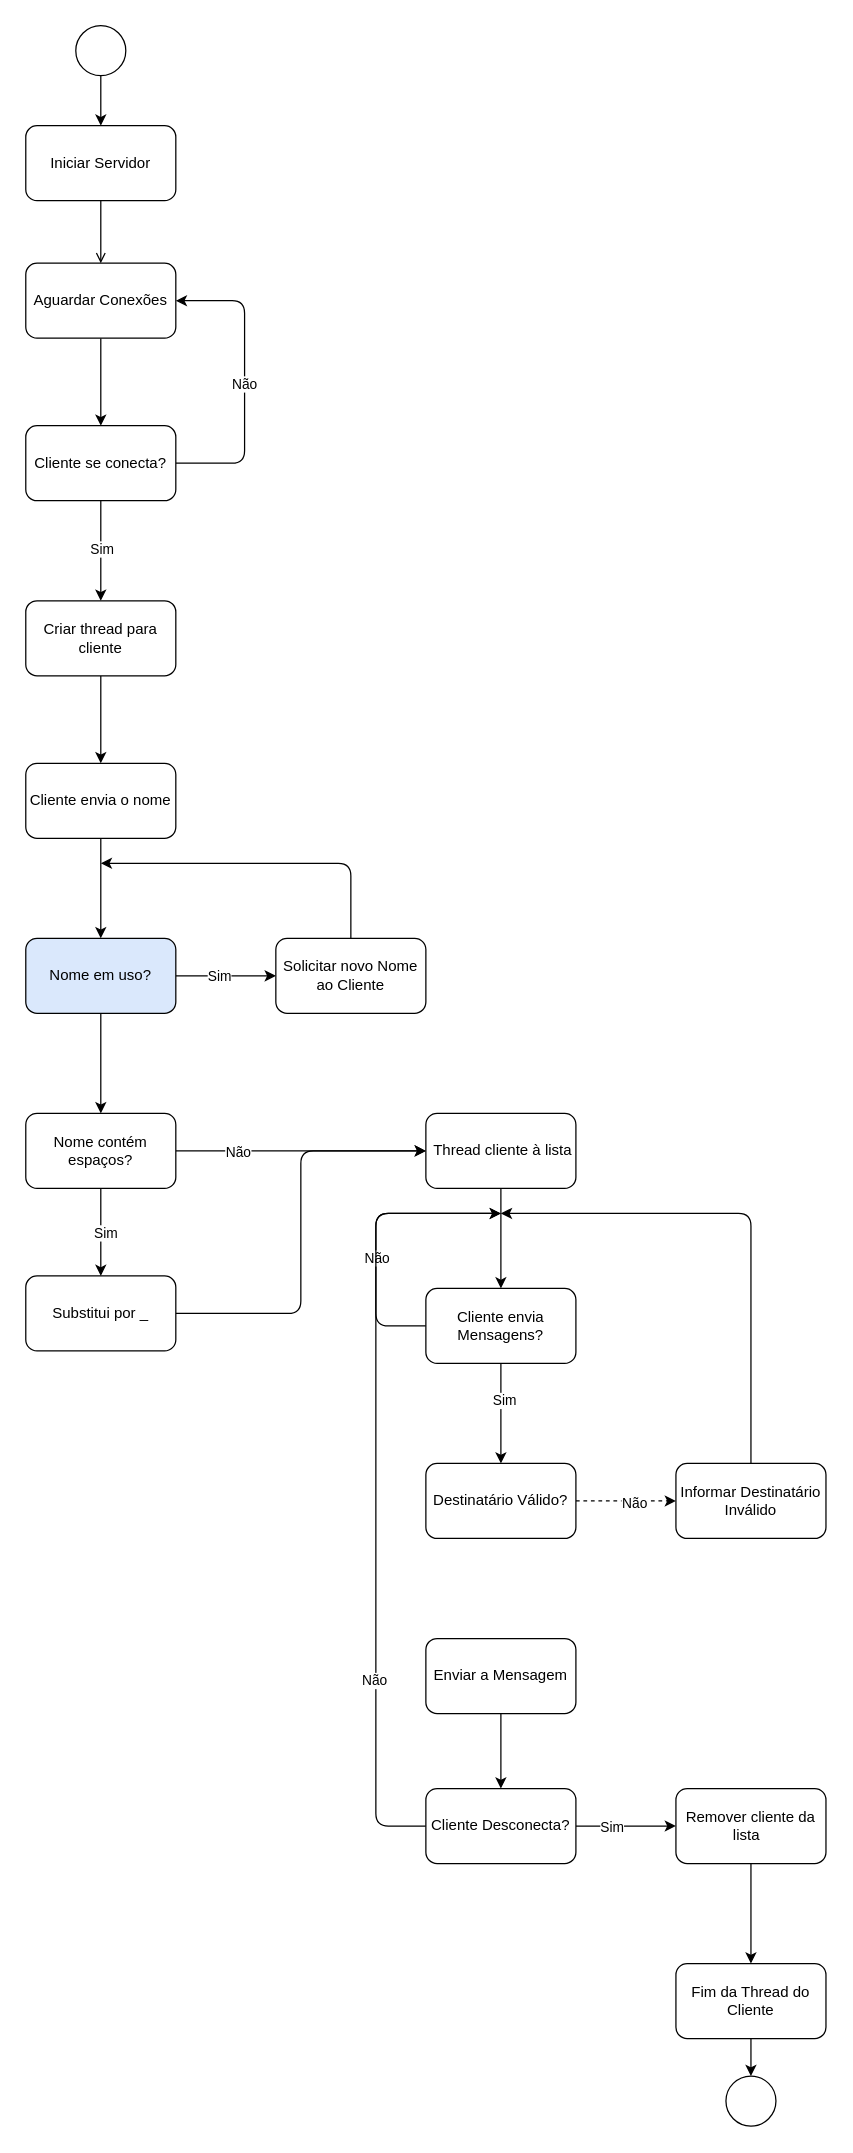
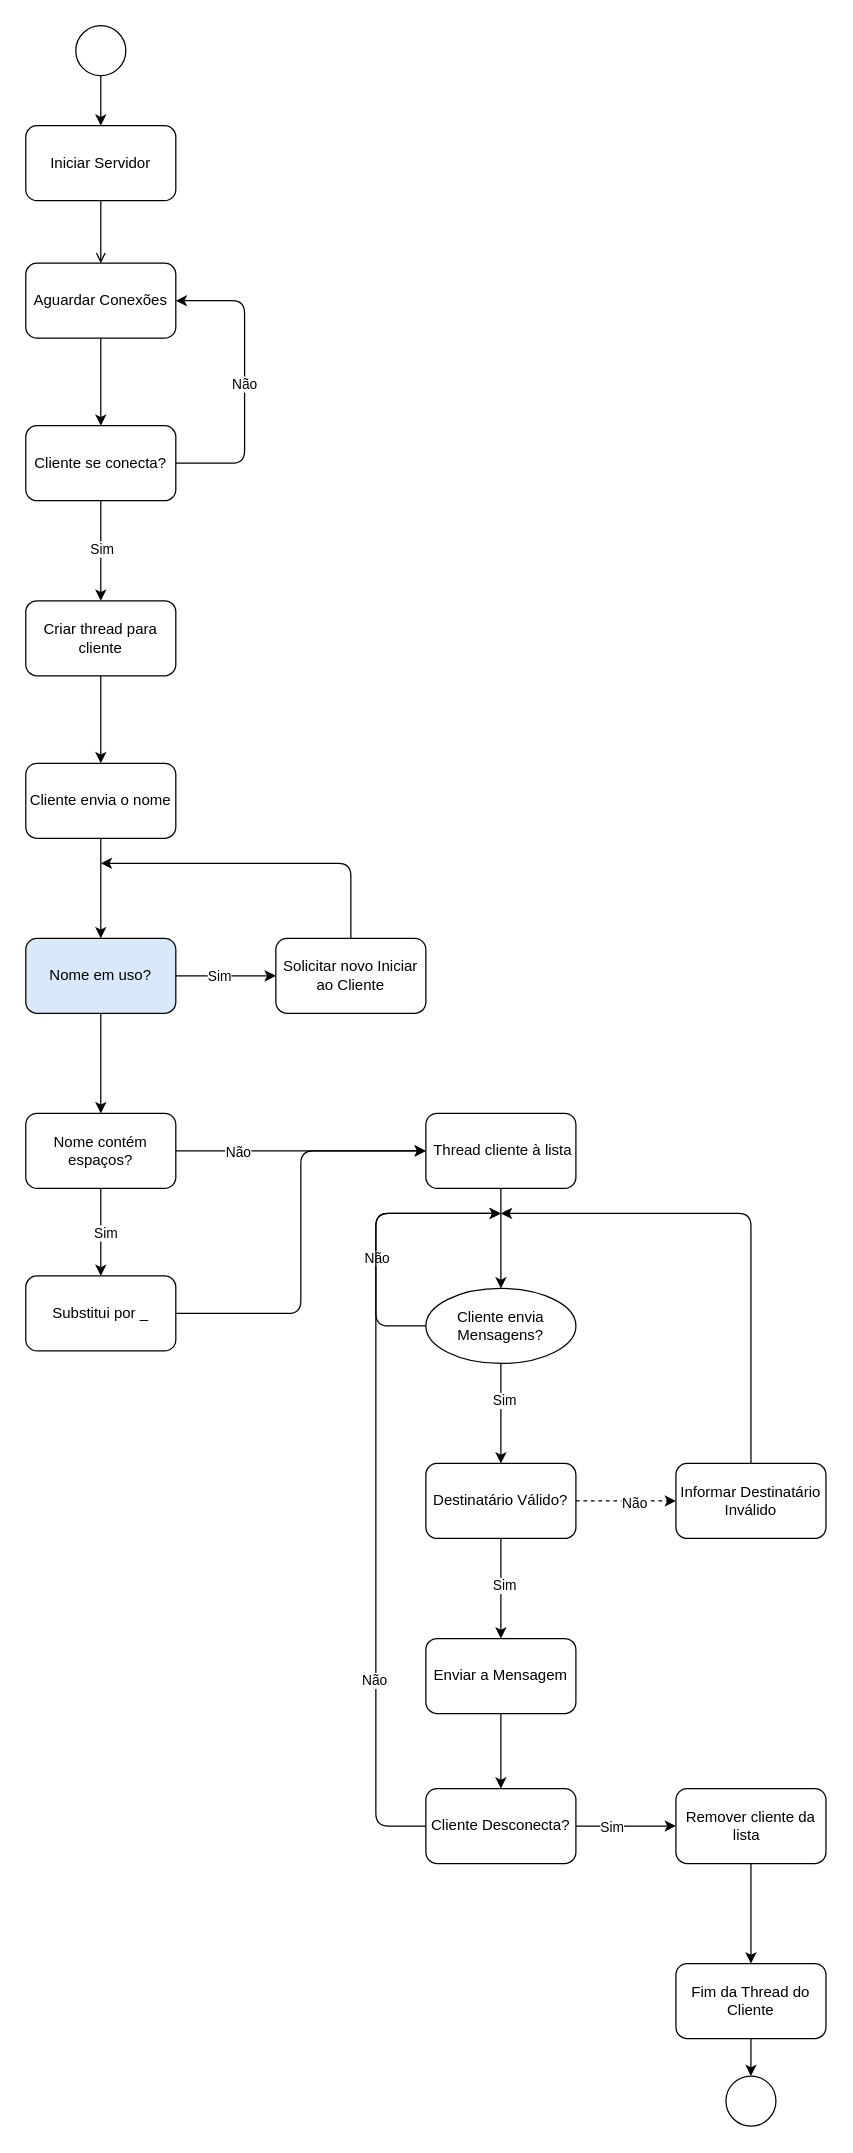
(351, 976) -> (351, 976)
(501, 1326) -> (501, 1326)
none -> (501, 1584)
